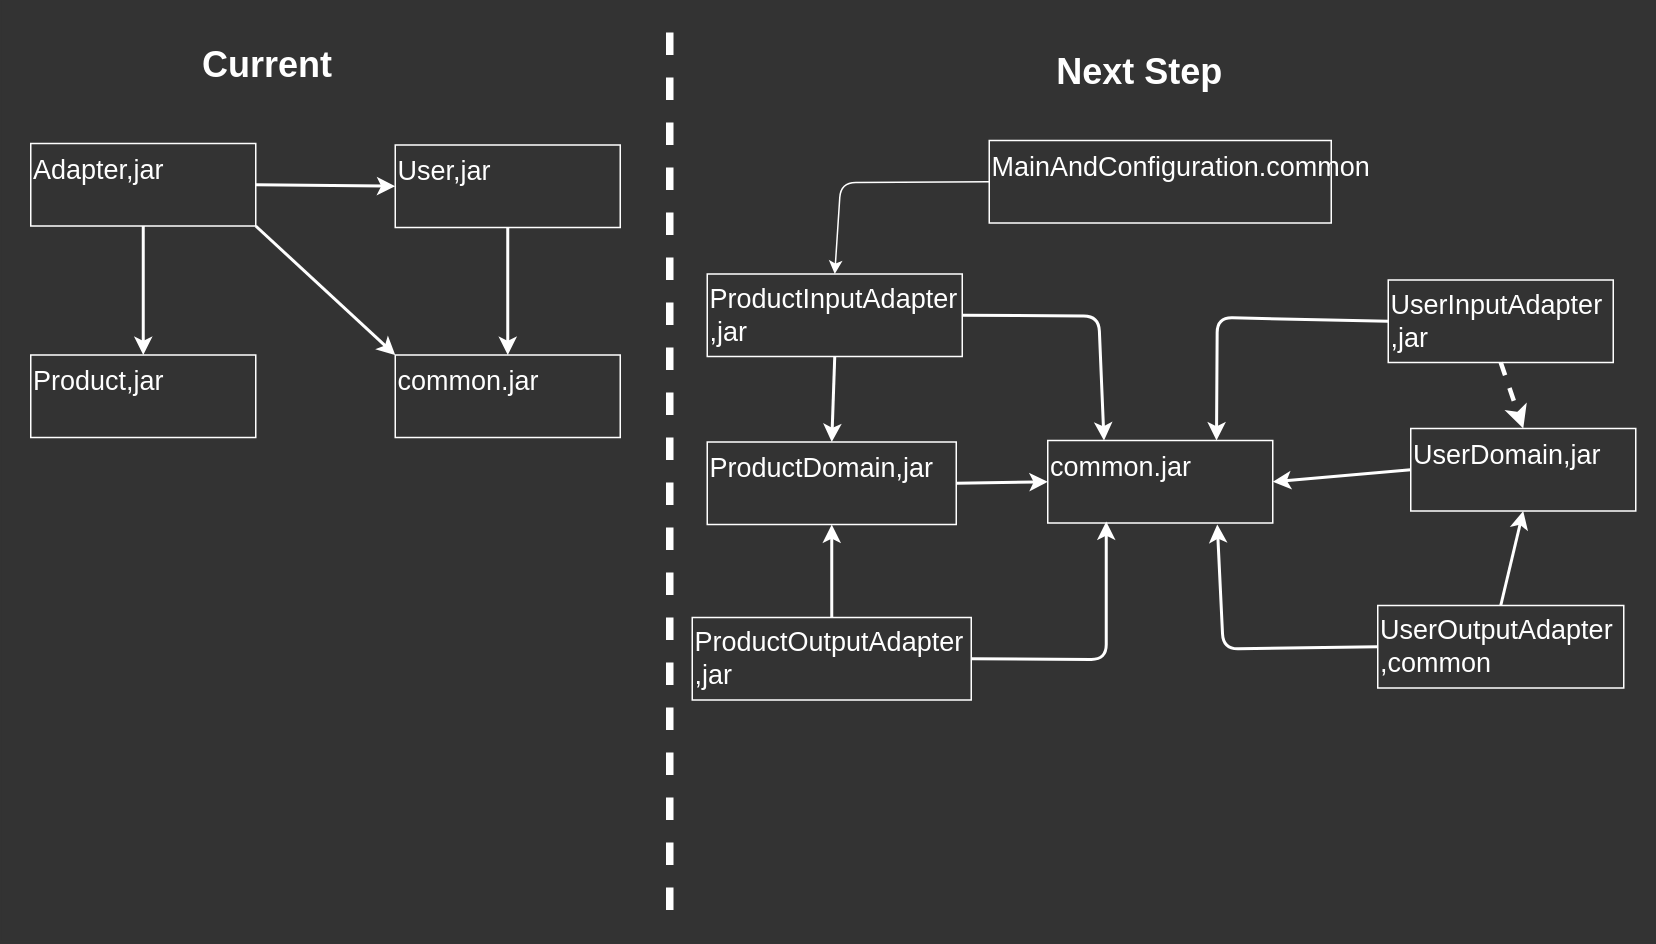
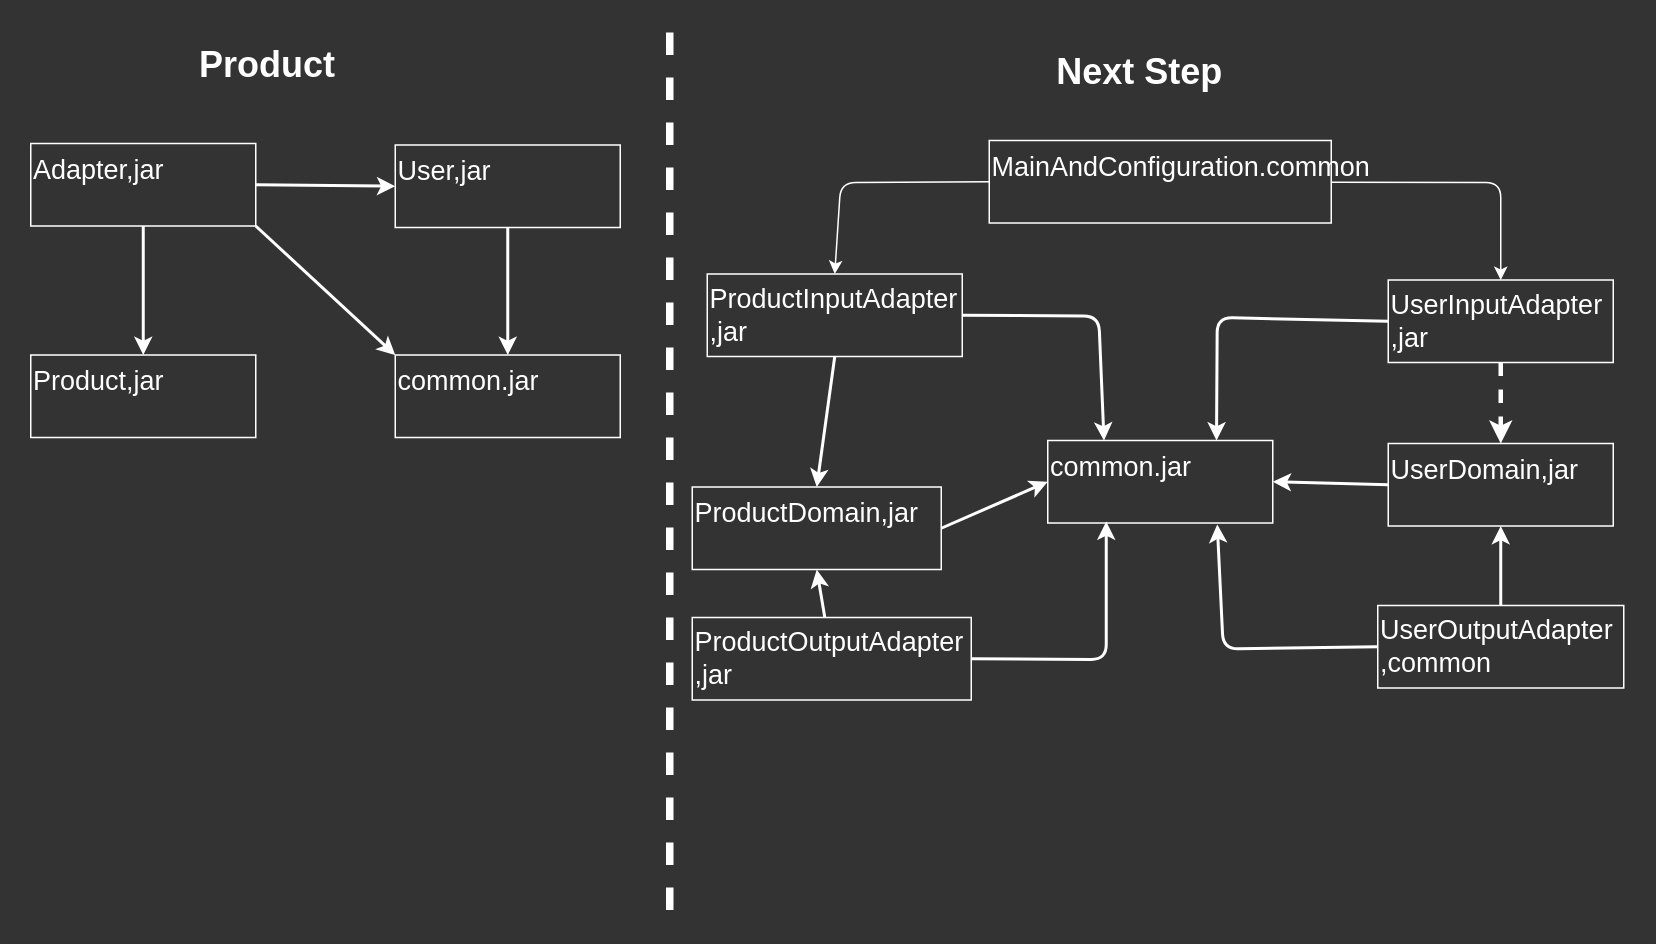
(267, 65) -> (267, 65)
none -> (1455, 182)
(1523, 470) -> (1501, 485)
(832, 483) -> (817, 528)
